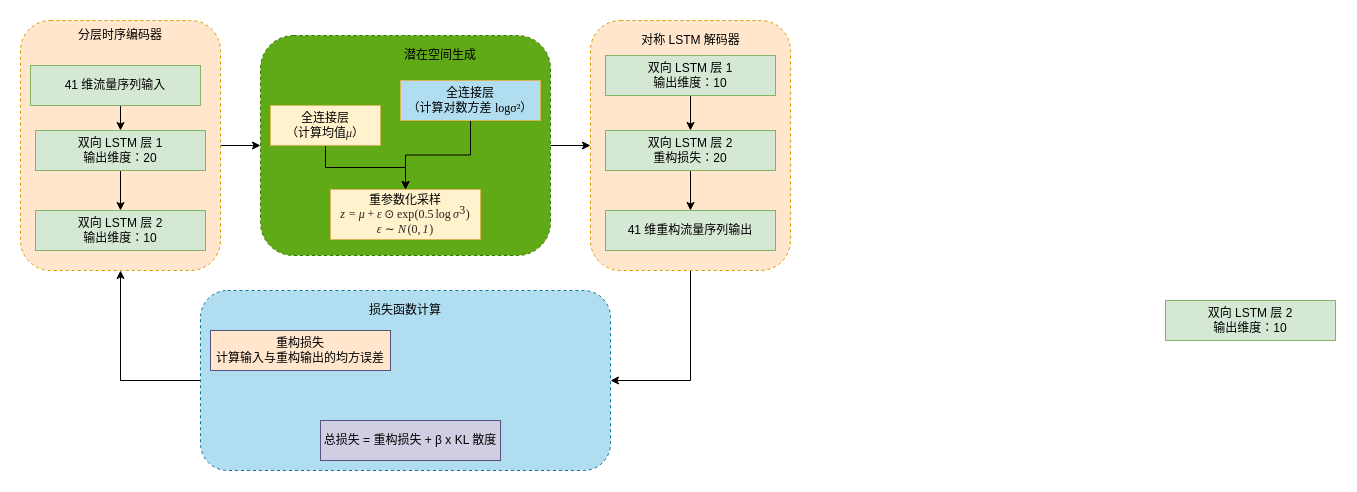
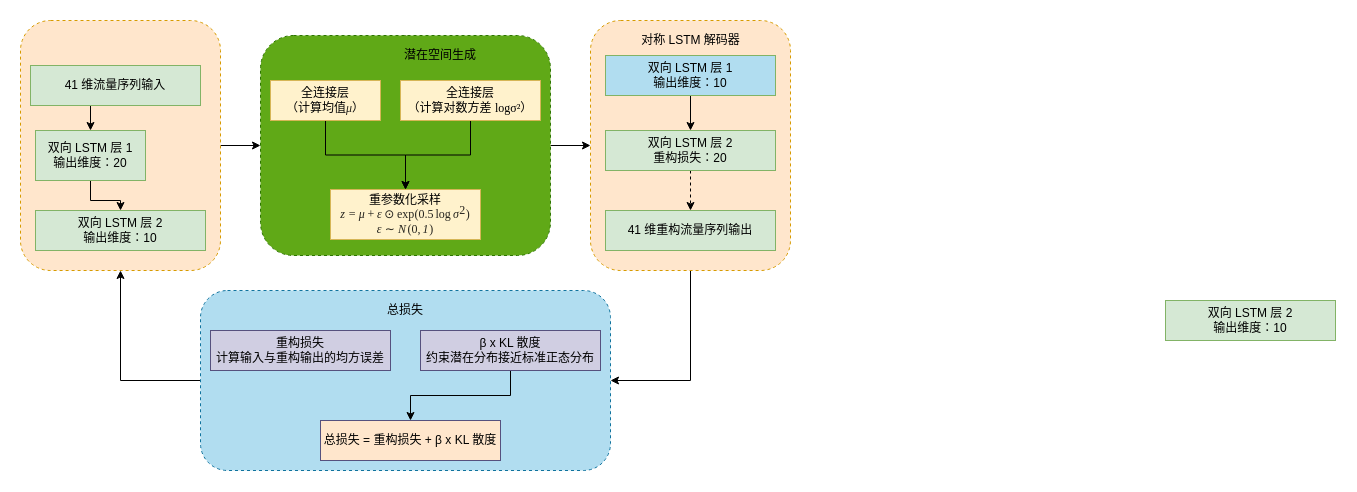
(121, 36) -> none
(691, 76) -> (691, 76)
(471, 101) -> (471, 101)
(326, 126) -> (326, 101)
(121, 151) -> (91, 156)
(691, 187) -> (691, 187)
(406, 215) -> (406, 215)
(406, 311) -> (406, 311)
(301, 351) -> (301, 351)
none -> (511, 351)
none -> (465, 396)
(411, 441) -> (411, 441)
